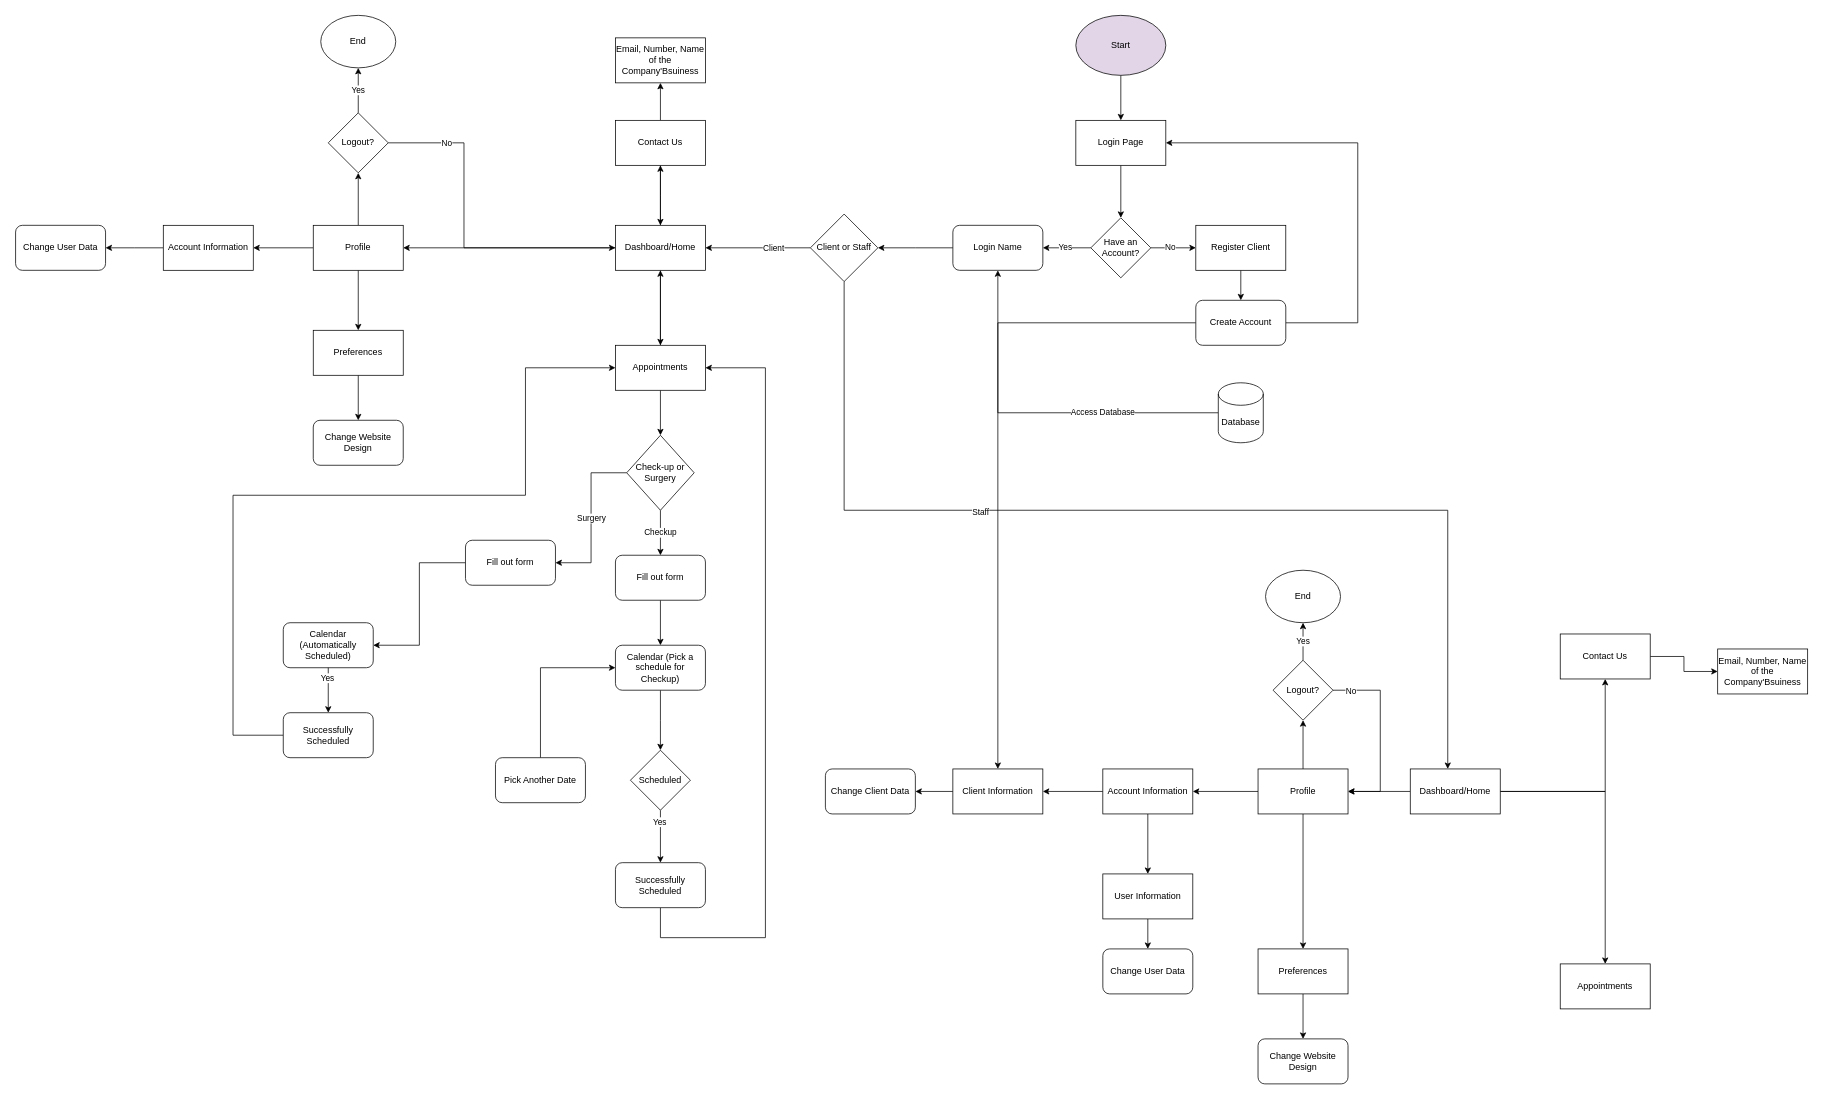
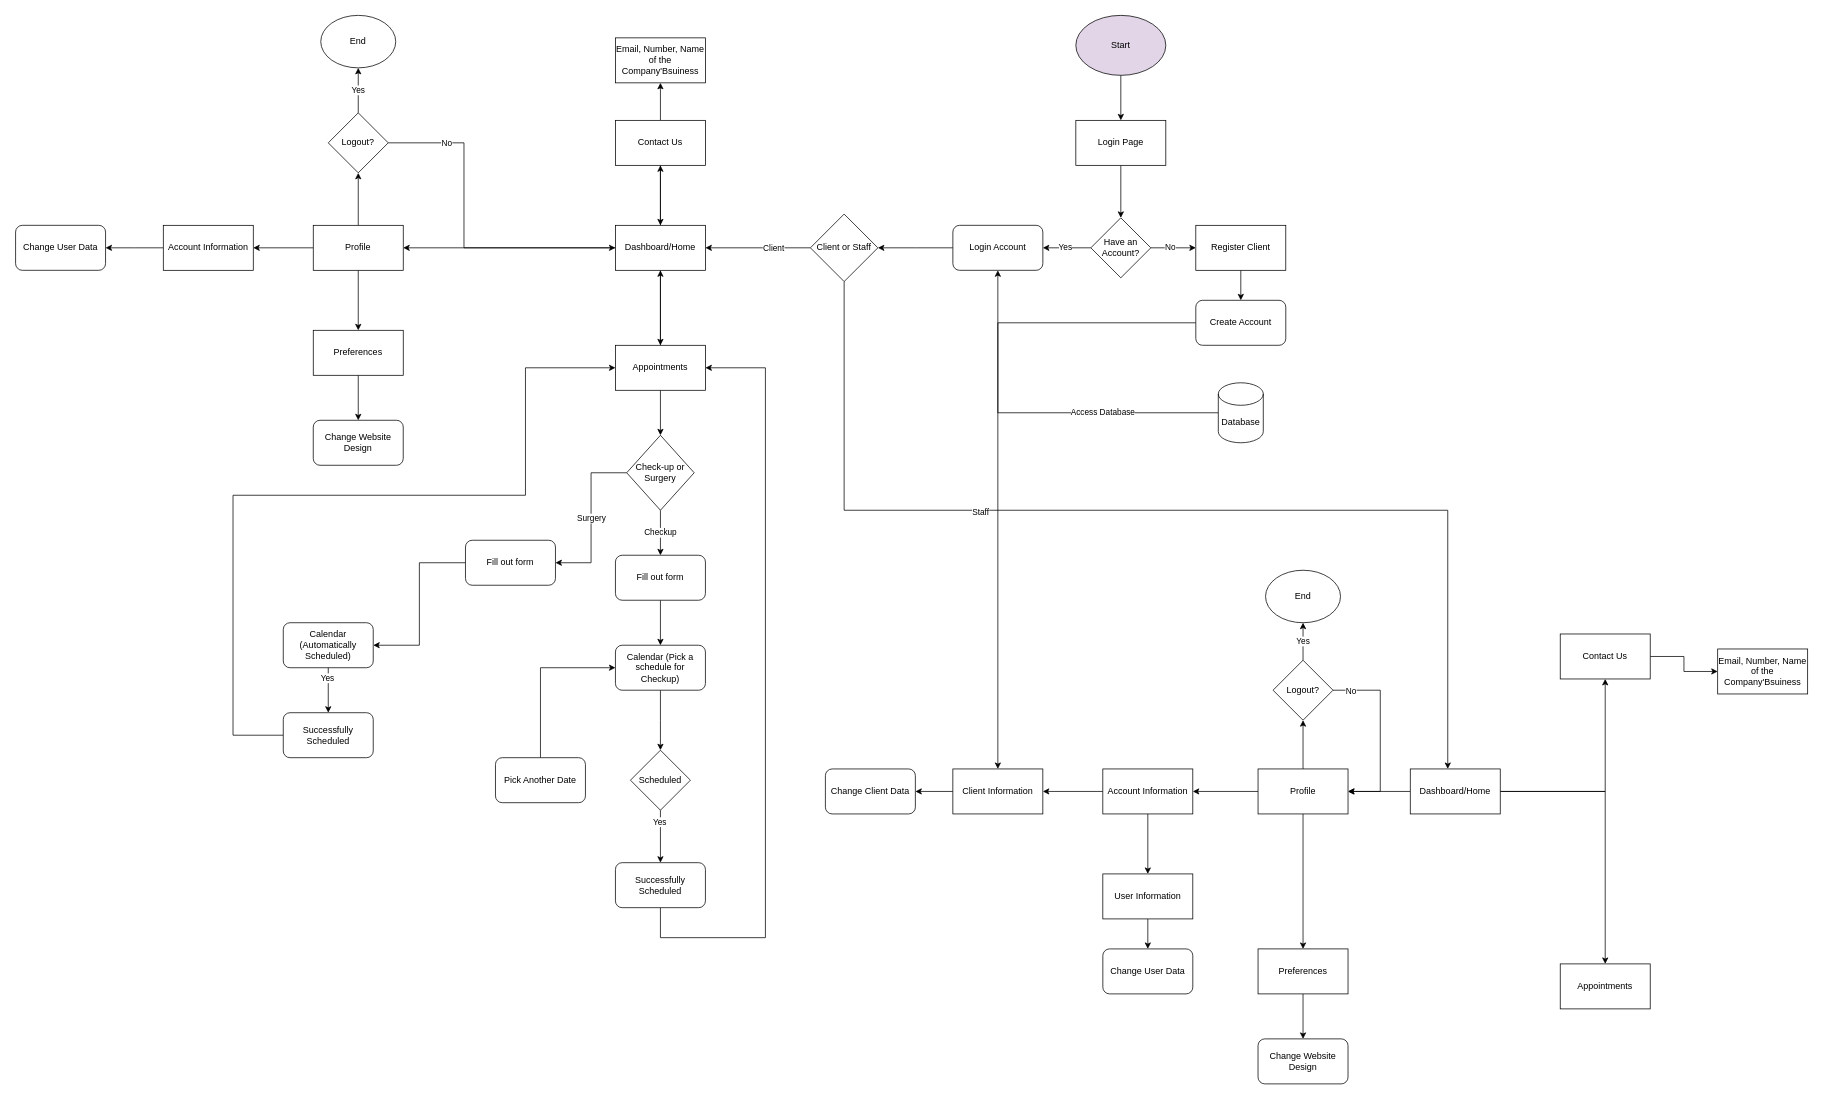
(998, 248) -> (998, 248)
(1358, 268) -> none
